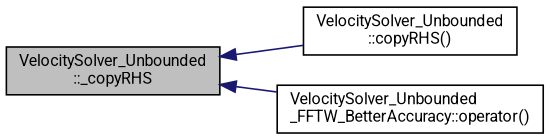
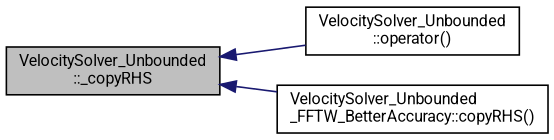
(410, 31) -> (413, 31)
(410, 109) -> (413, 109)
